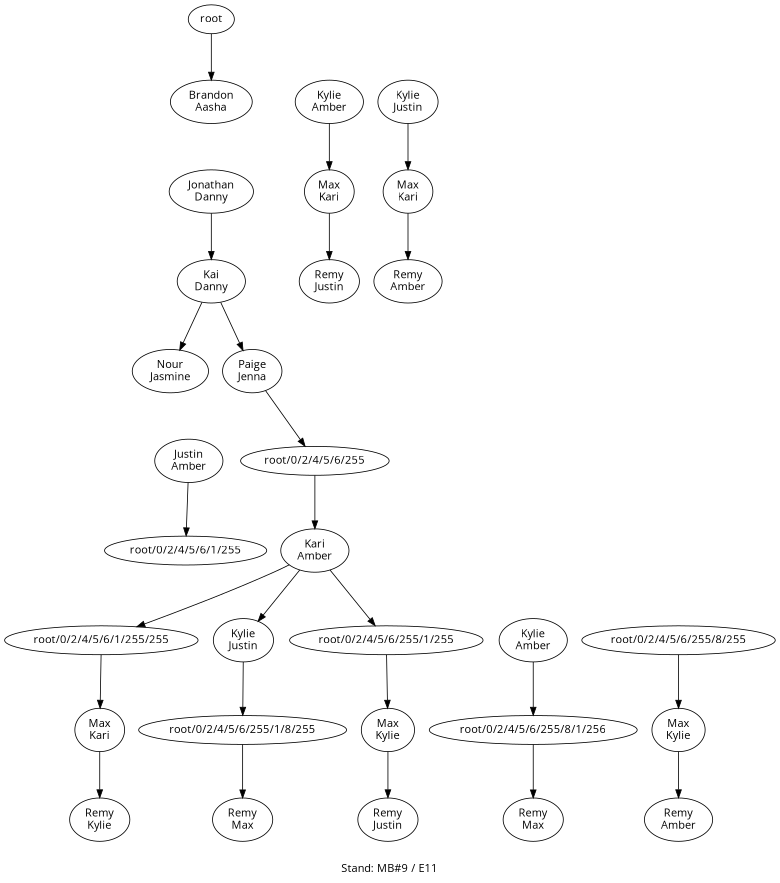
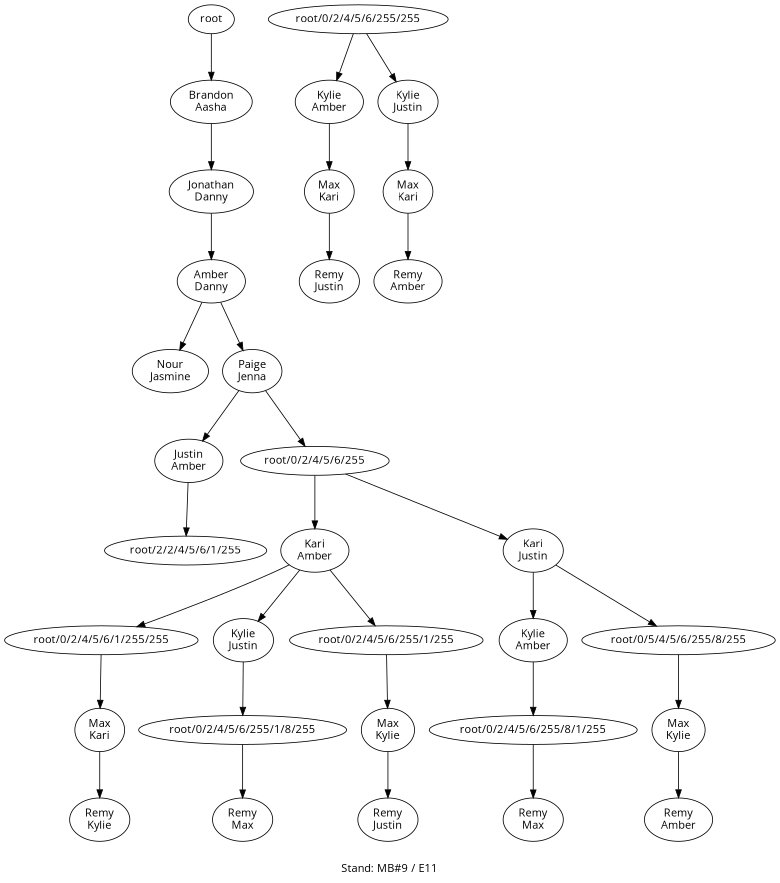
none -> (358, 19)
none -> (211, 142)
(211, 281) -> (211, 281)
none -> (223, 412)
(186, 551) -> (186, 551)
none -> (533, 551)
(679, 640) -> (679, 640)
(533, 730) -> (533, 730)
